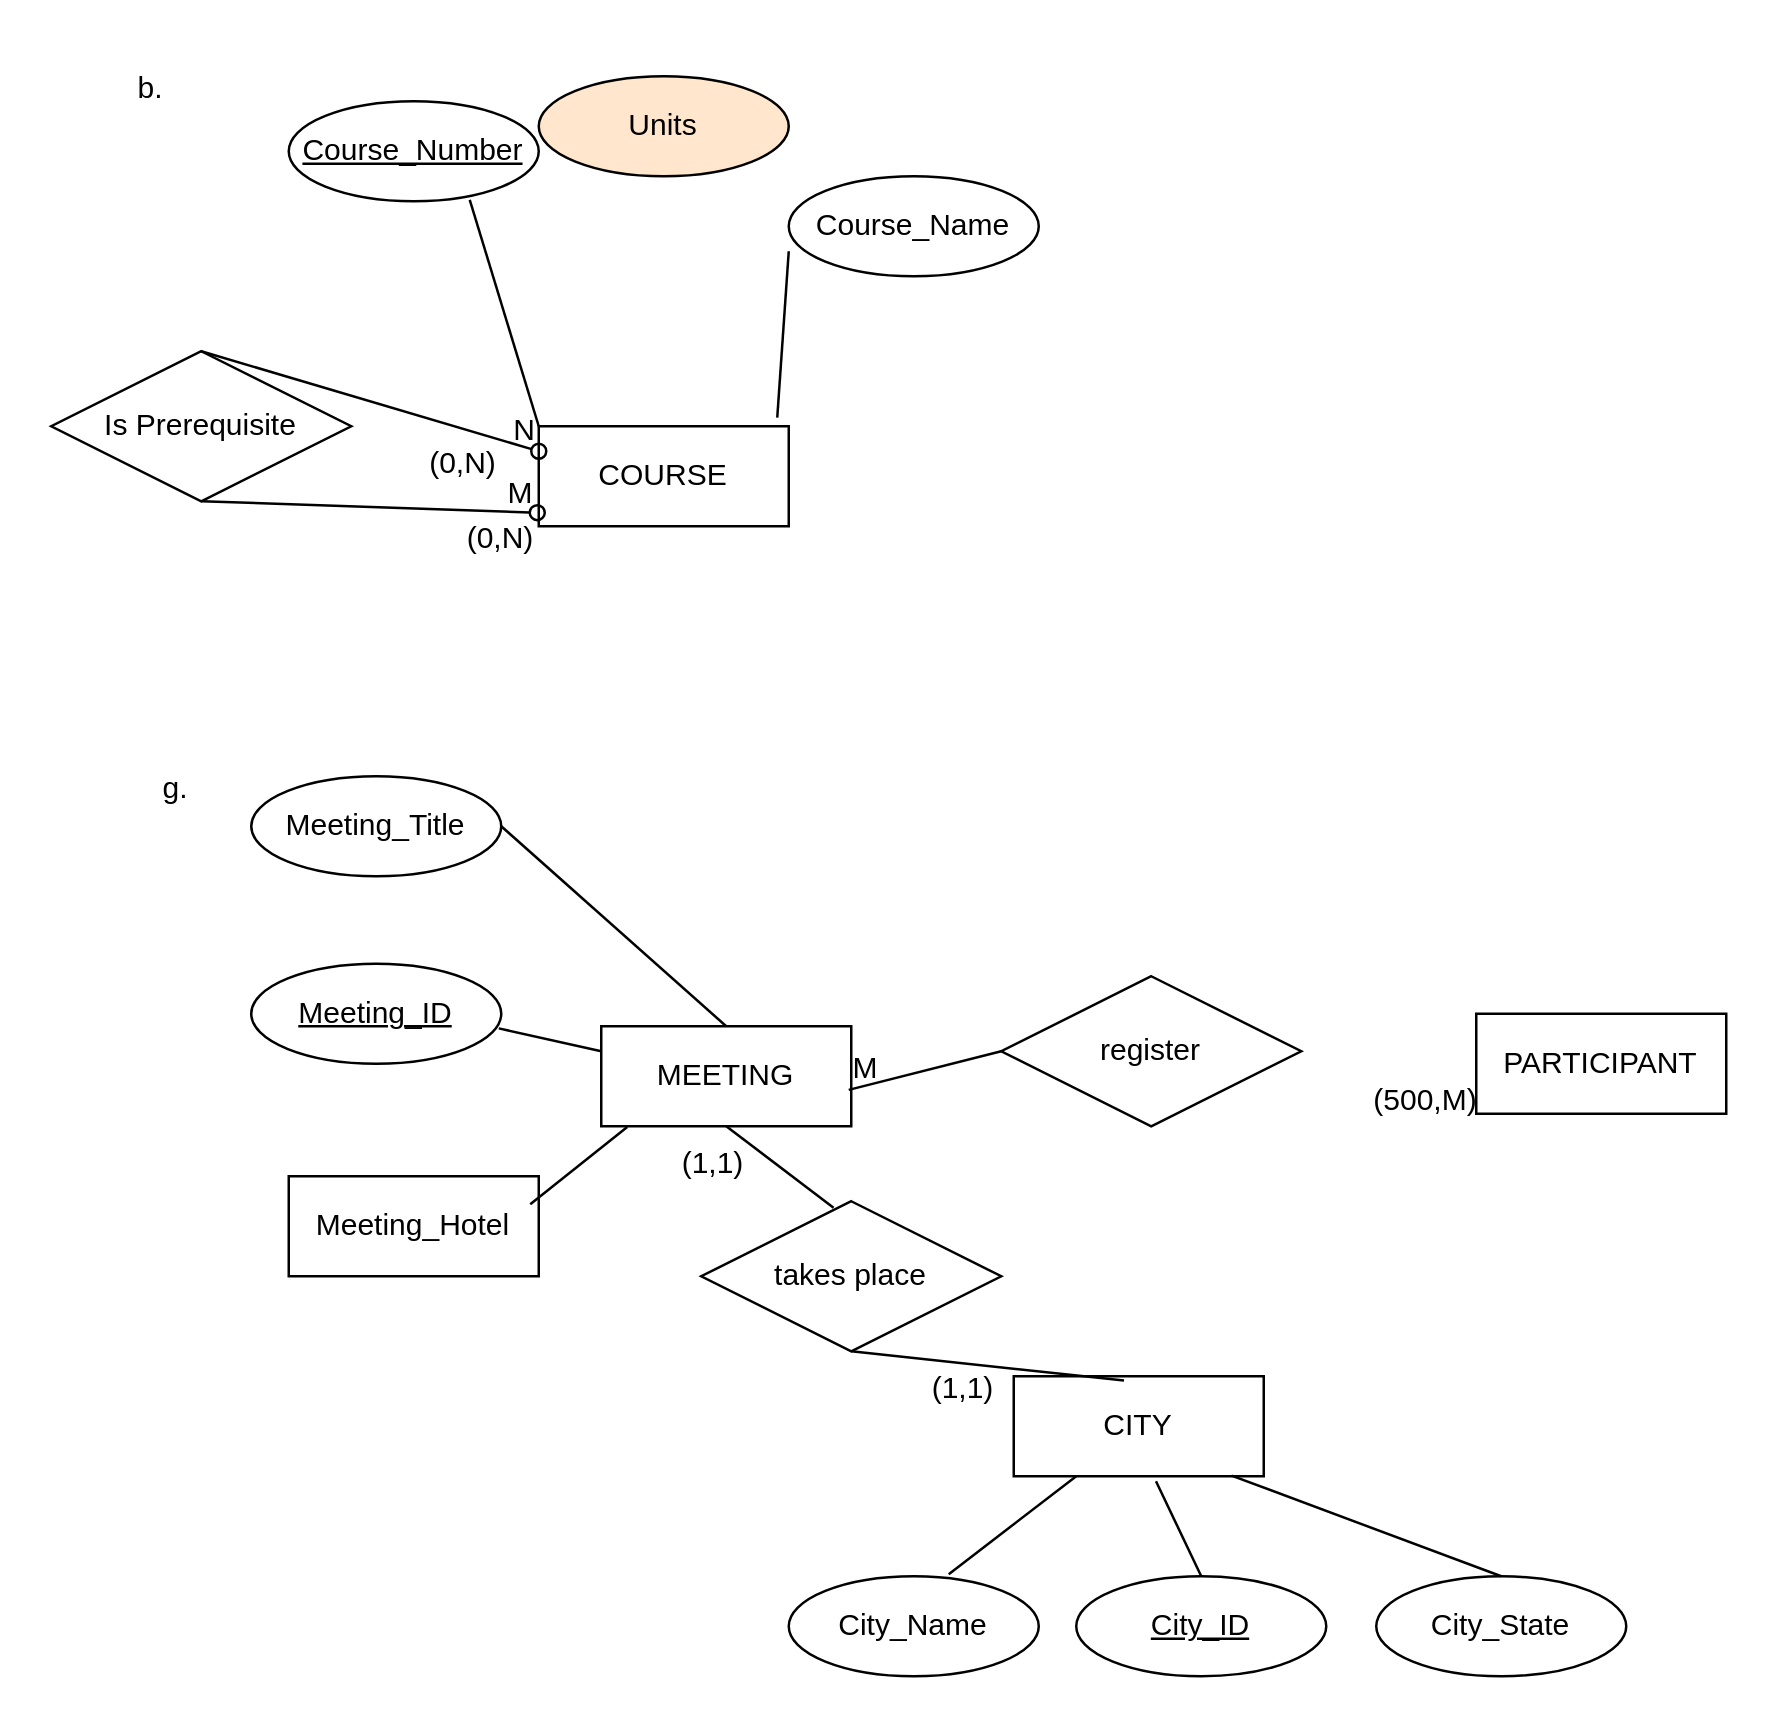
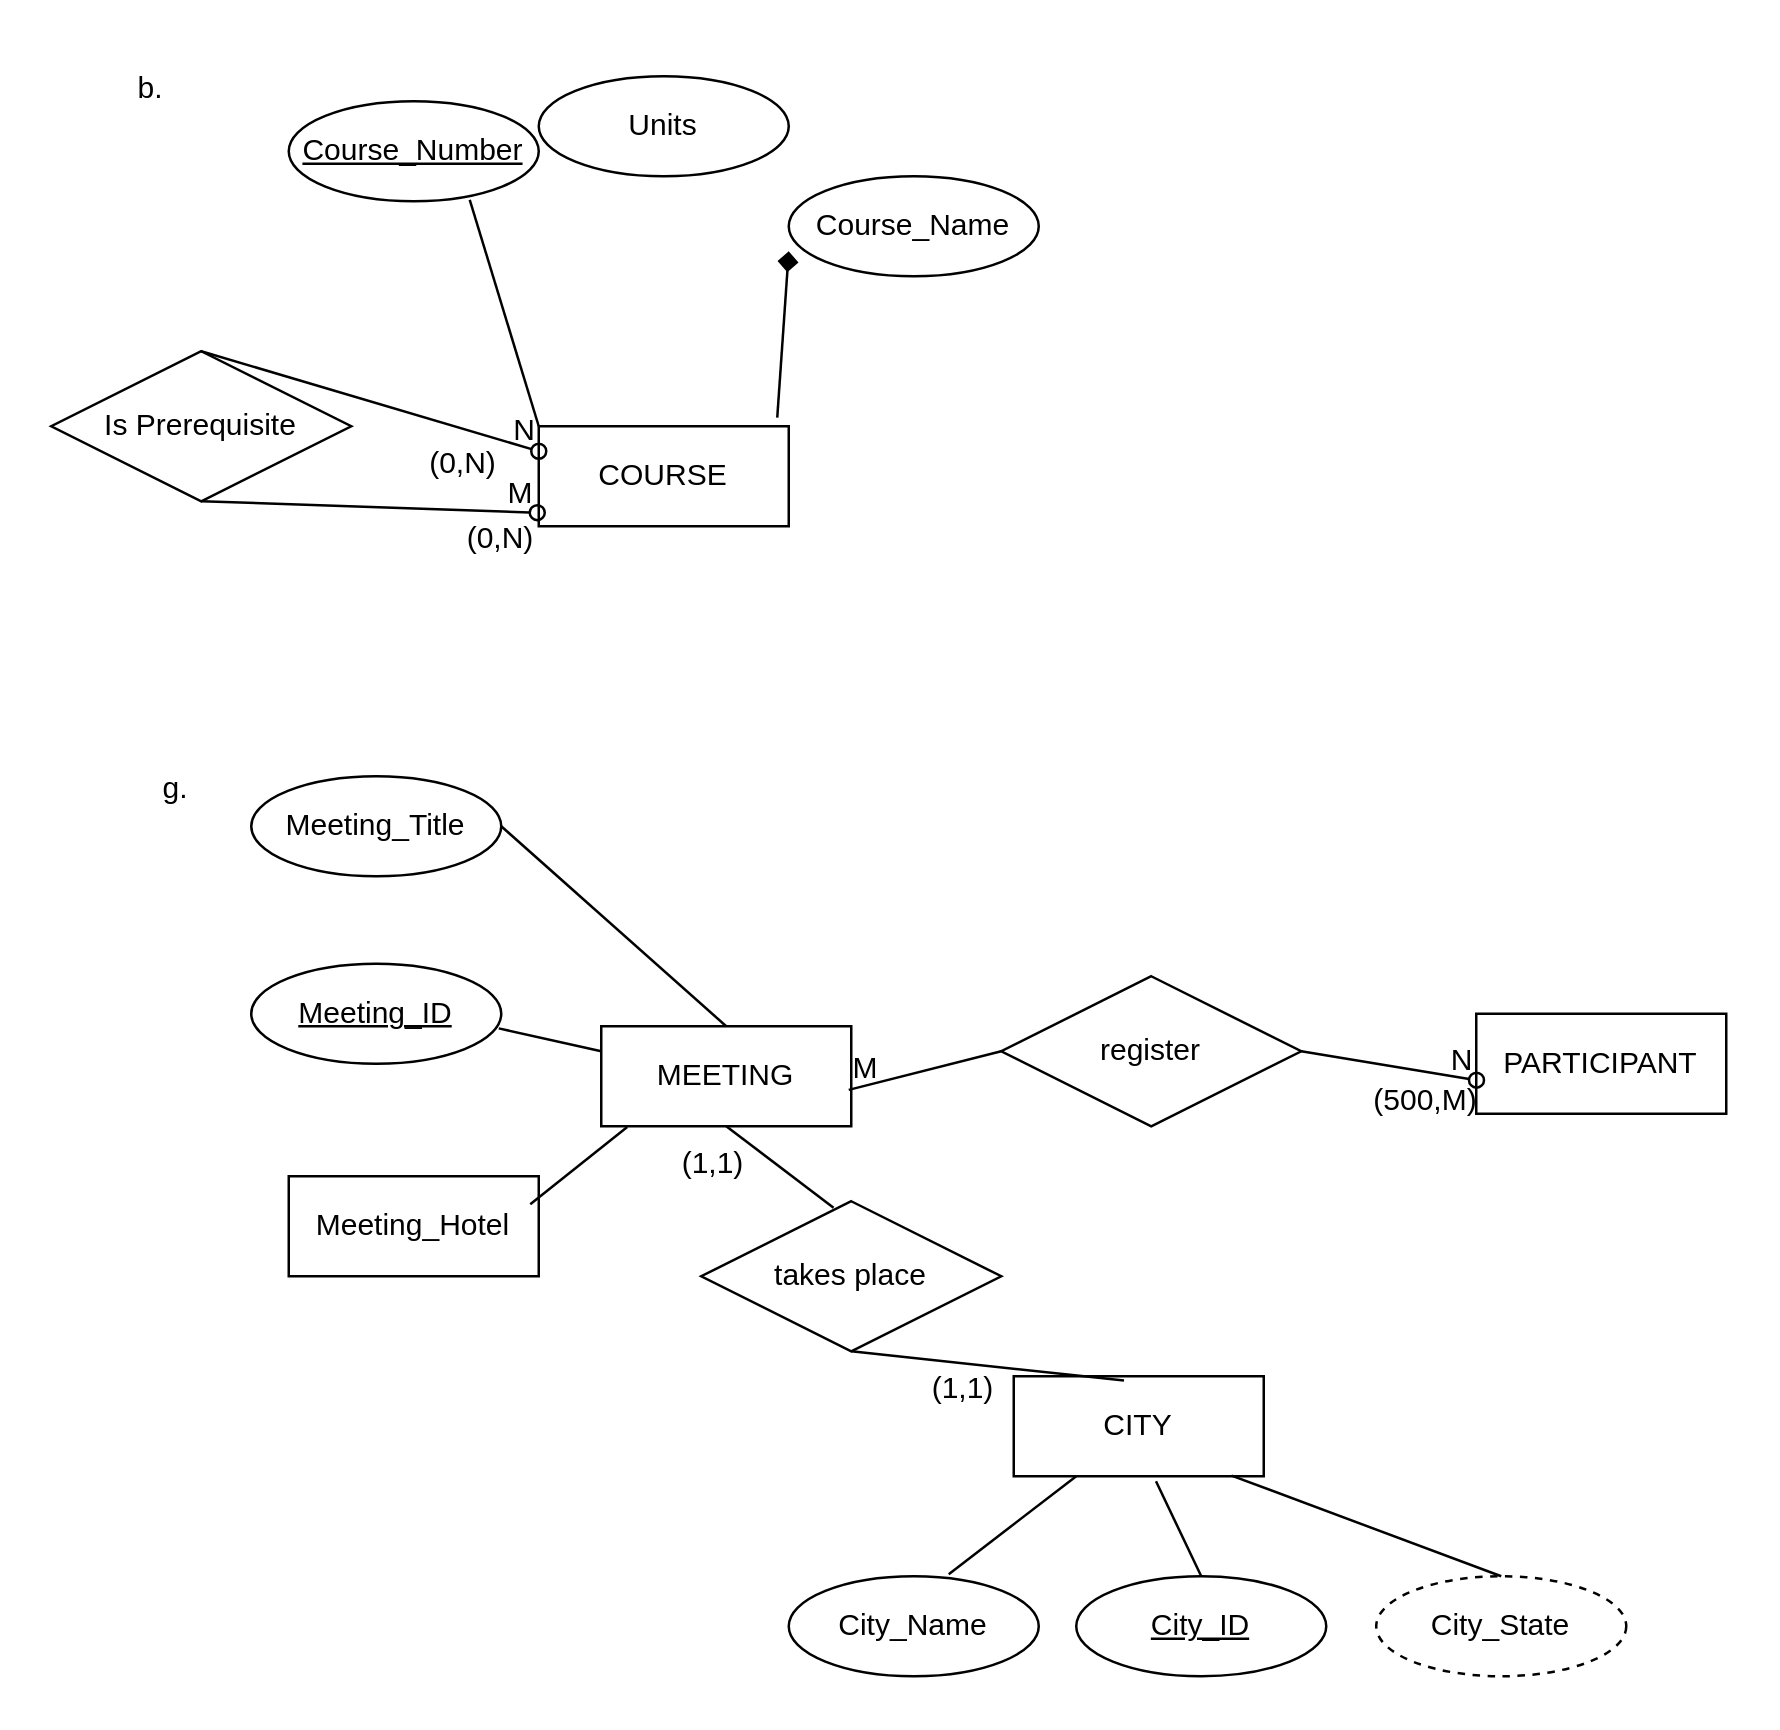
(664, 126) -> (664, 126)
(788, 261) -> (787, 271)
none -> (1385, 1065)
(1501, 1626) -> (1501, 1626)
